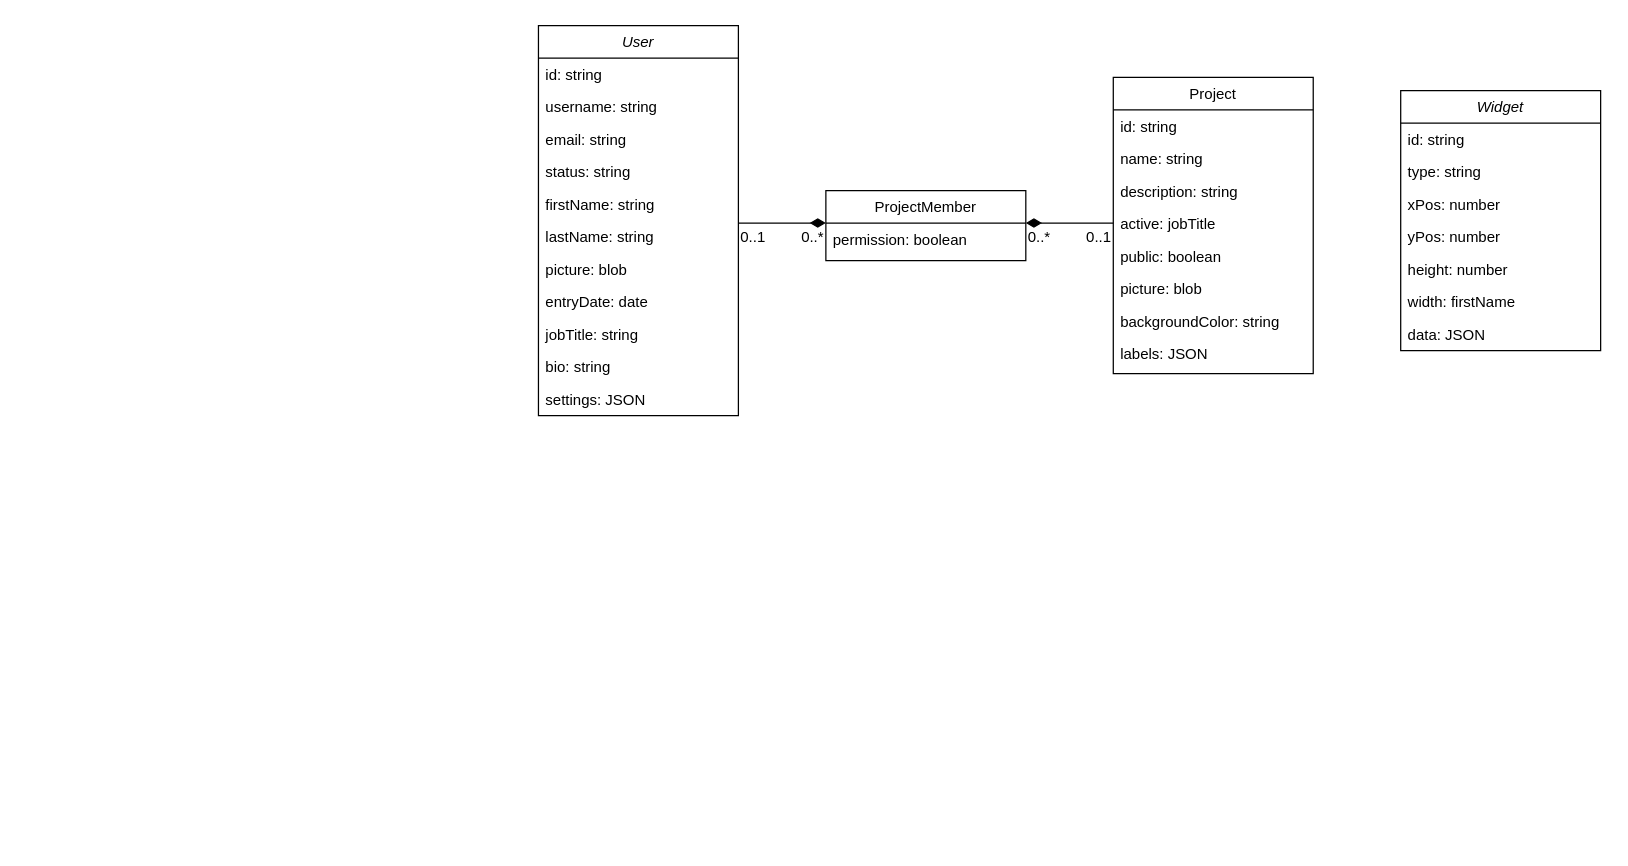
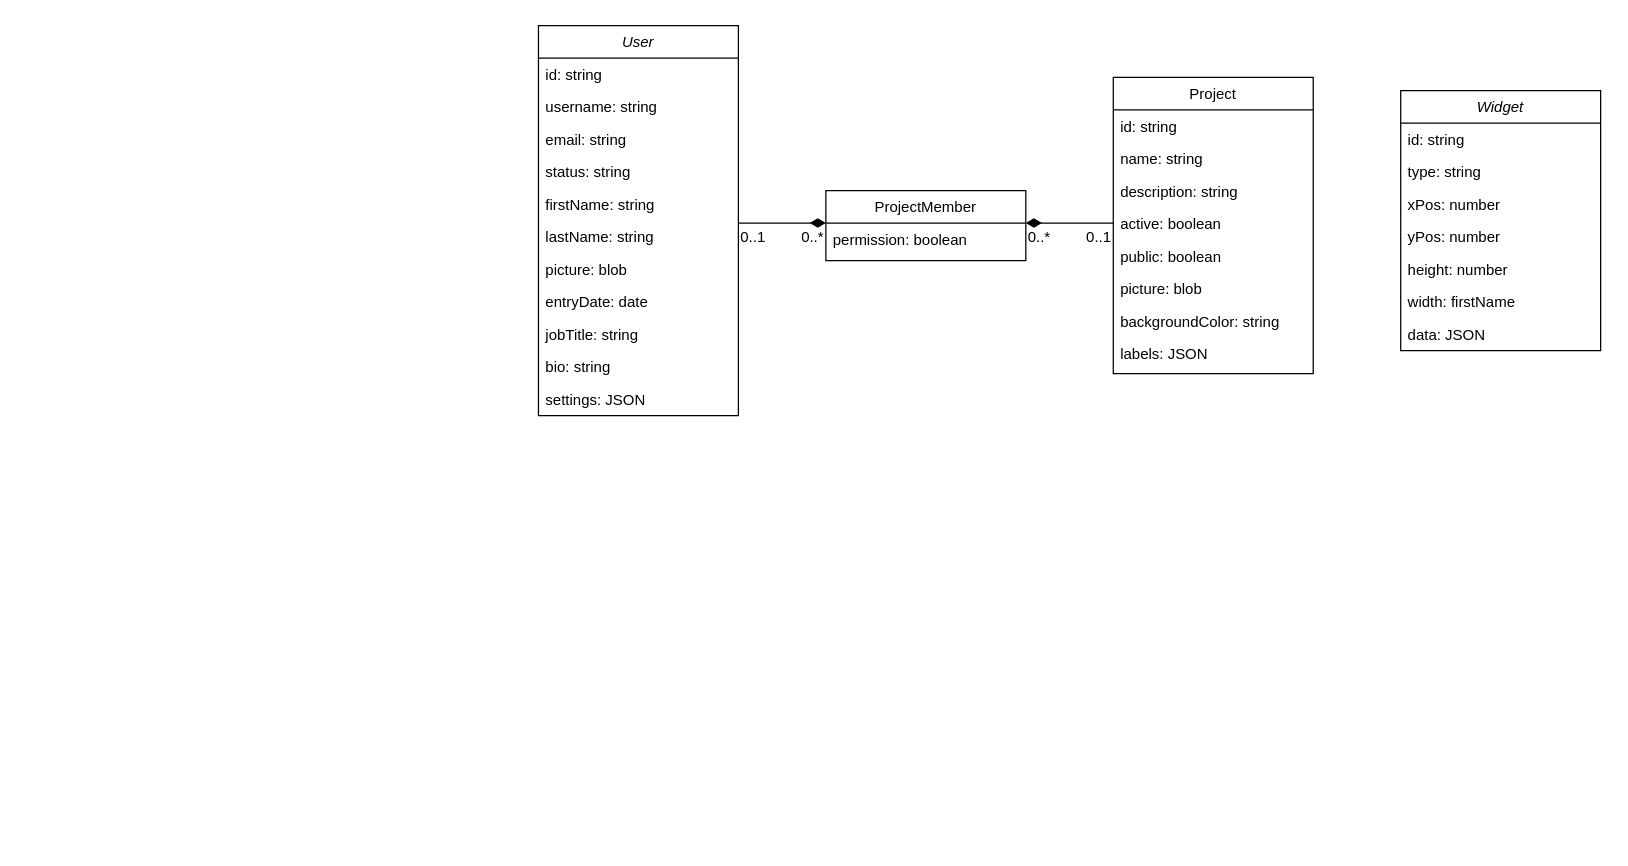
(1177, 224) -> (1175, 224)
